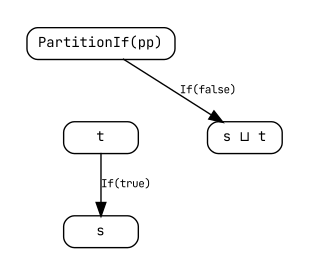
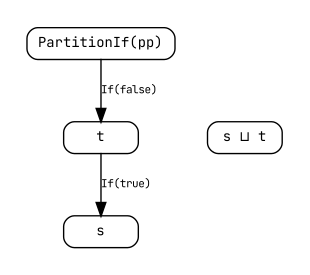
(167, 87) -> (101, 83)
